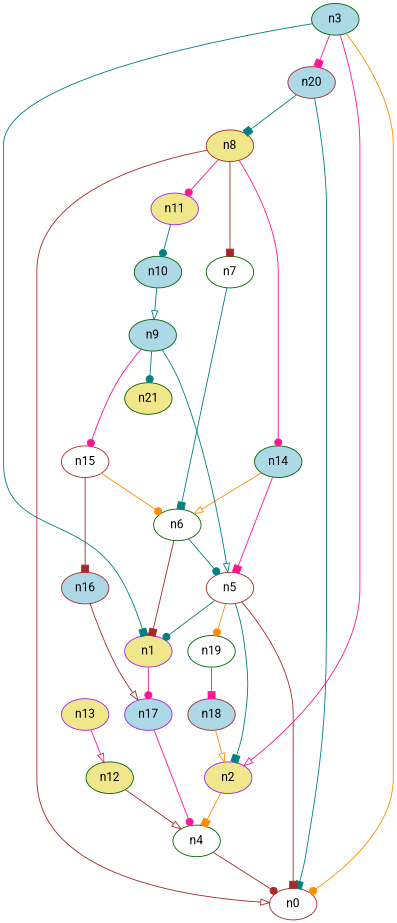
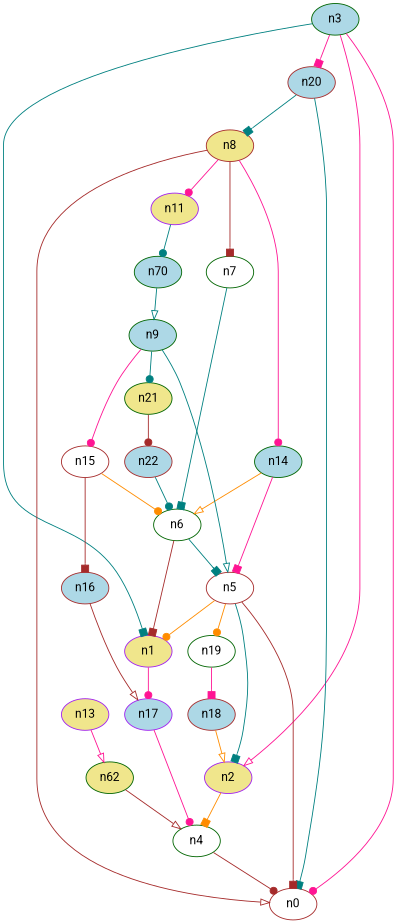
(158, 272) -> (158, 272)
none -> (148, 462)
(393, 470) -> (393, 470)
(201, 554) -> (201, 554)
(192, 618) -> (192, 618)
(110, 778) -> (110, 778)
